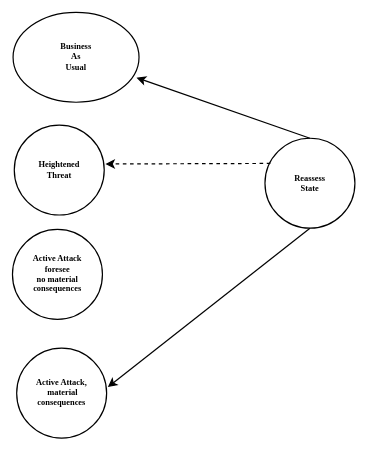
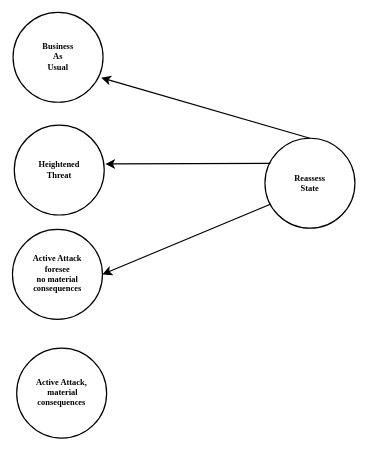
(76, 57) -> (58, 57)
(190, 164) -> (190, 164)
none -> (190, 238)
(211, 306) -> none
